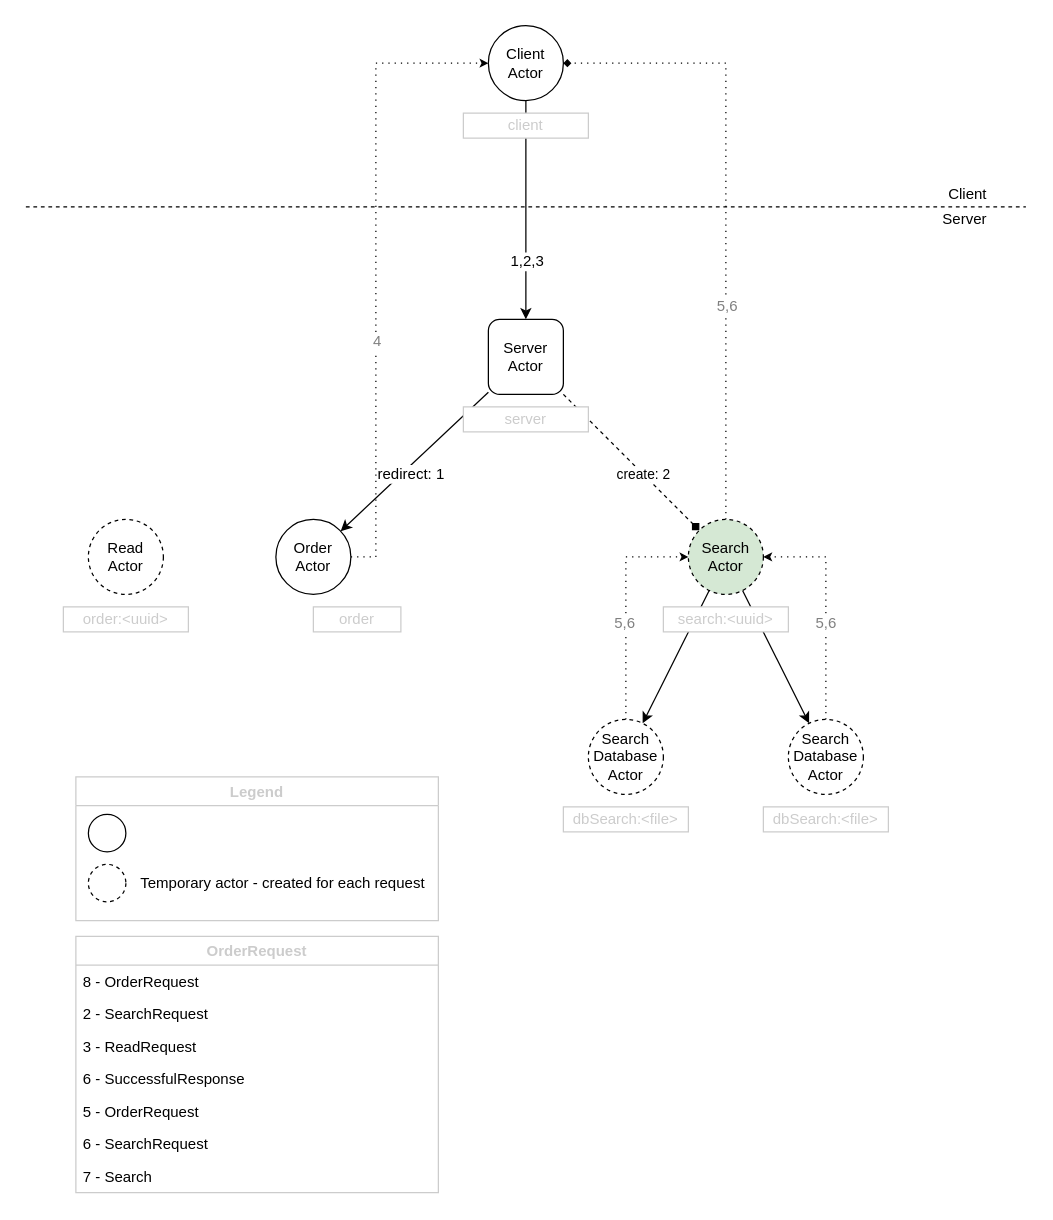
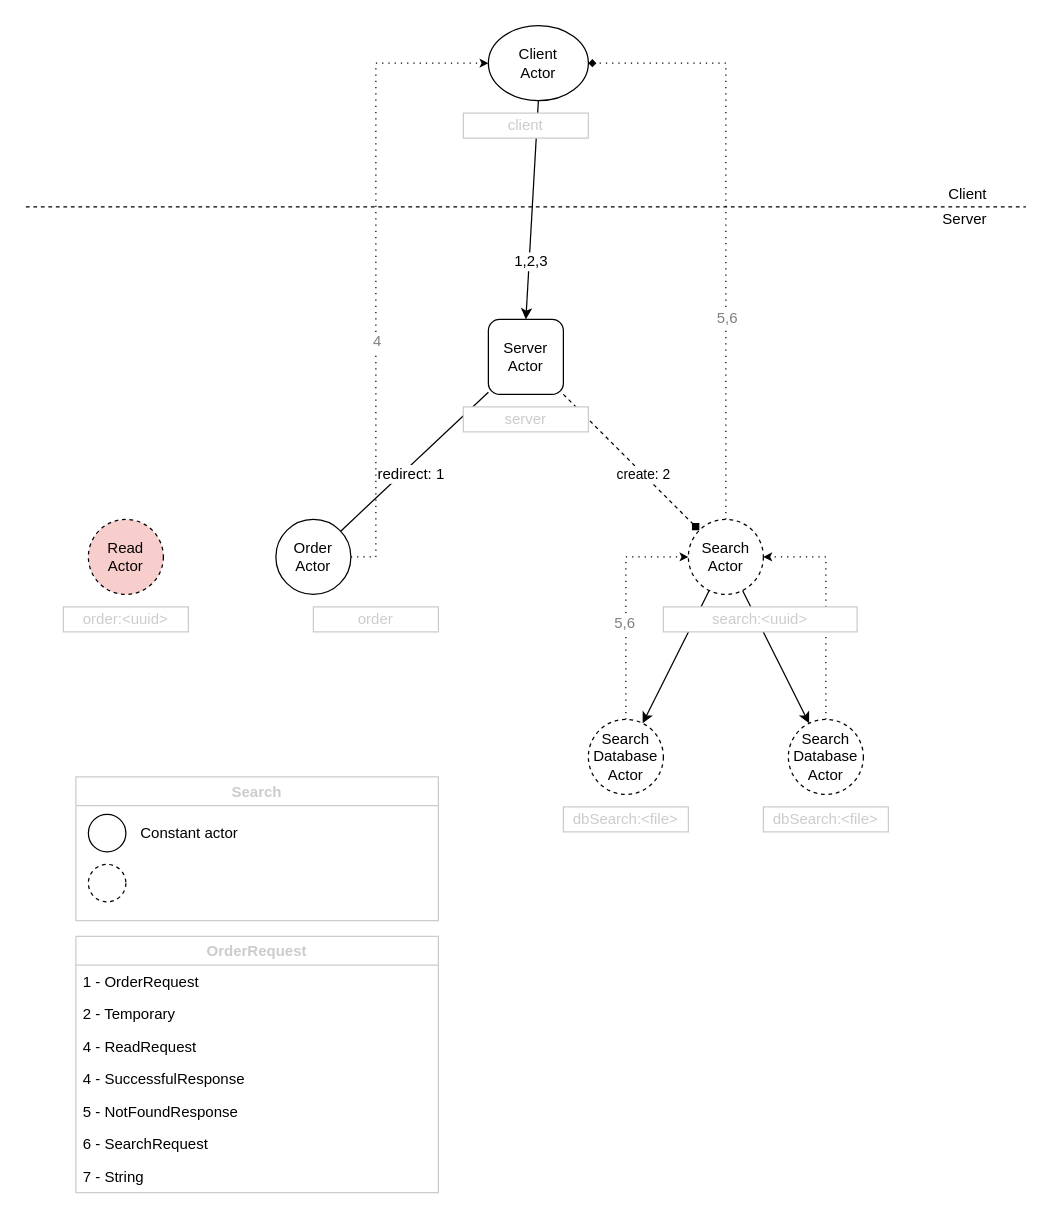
(526, 63) -> (538, 63)
(348, 524) -> (345, 527)
(126, 557) -> (126, 557)
(726, 557) -> (726, 557)
(357, 619) -> (376, 619)
(726, 619) -> (760, 619)
(256, 792) -> (256, 792)
none -> (207, 833)
(282, 883) -> none
(146, 982) -> (146, 982)
(150, 1014) -> (133, 1014)
(142, 1047) -> (142, 1047)
(169, 1079) -> (169, 1079)
(146, 1112) -> (163, 1112)
(121, 1177) -> (119, 1177)
